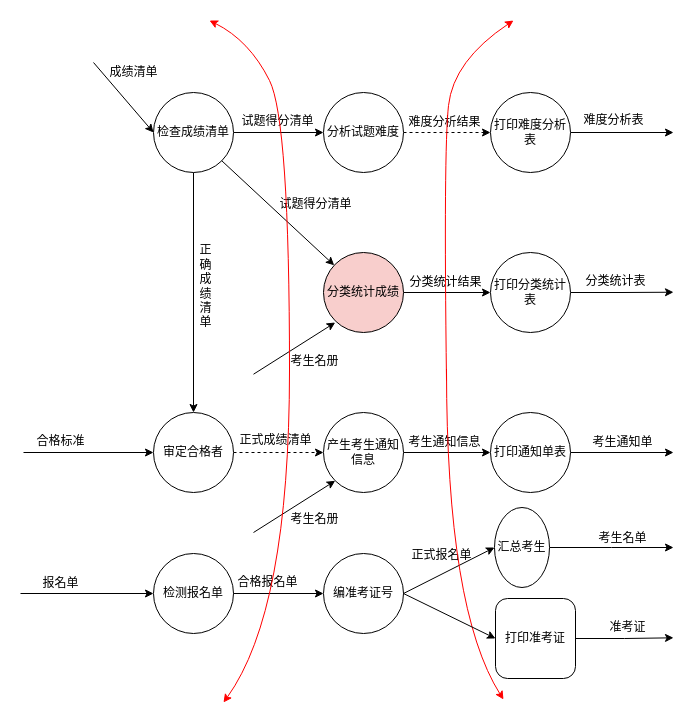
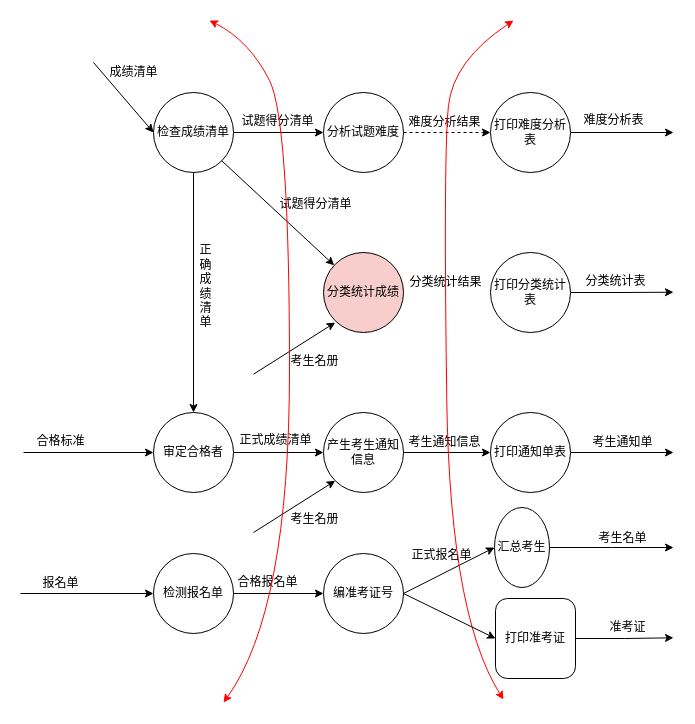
(443, 293) -> none
(275, 453) -> (275, 453)
